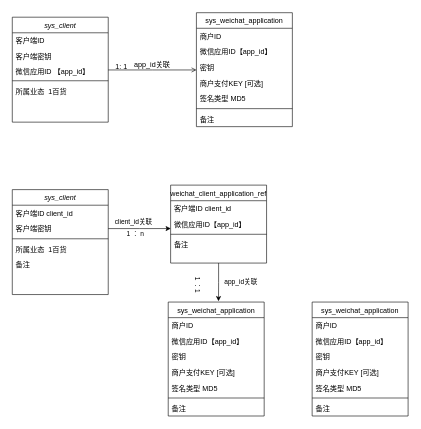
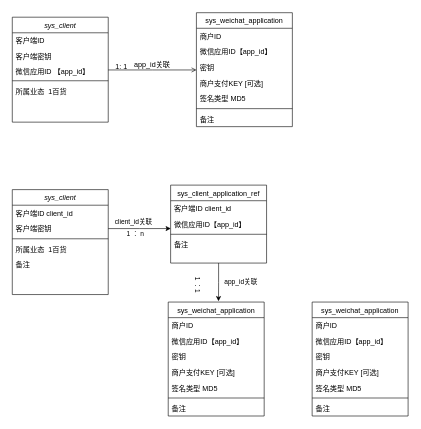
(218, 193) -> (218, 193)
